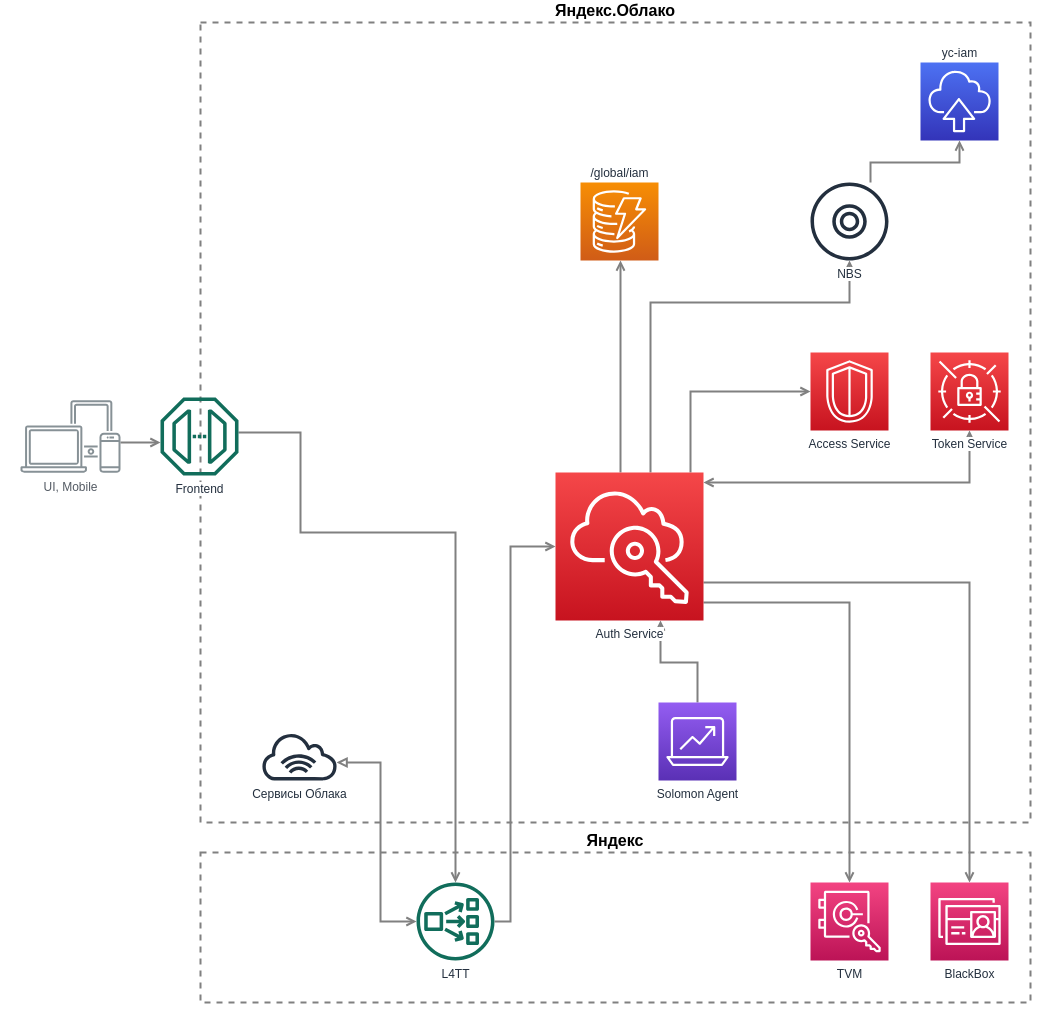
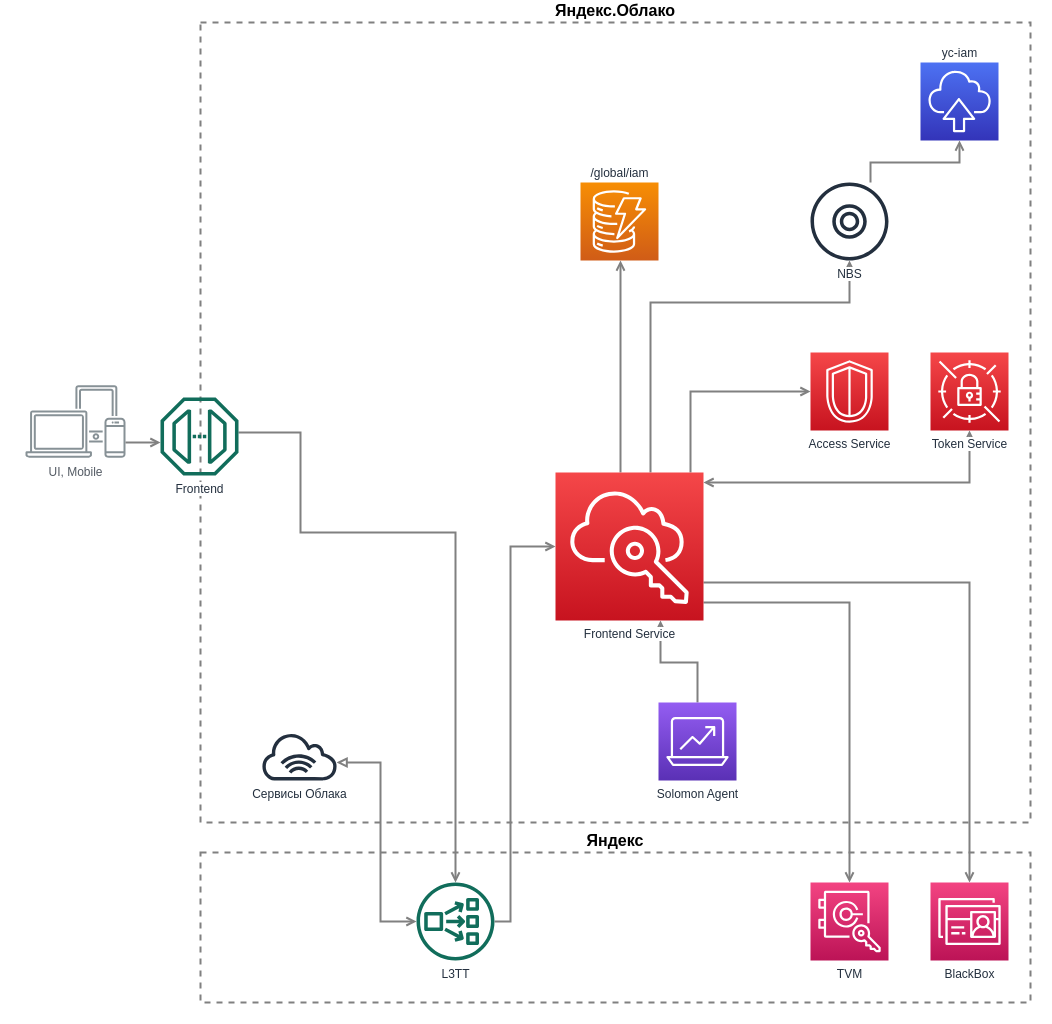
(71, 437) -> (76, 422)
(630, 635) -> (630, 635)
(456, 975) -> (456, 975)
